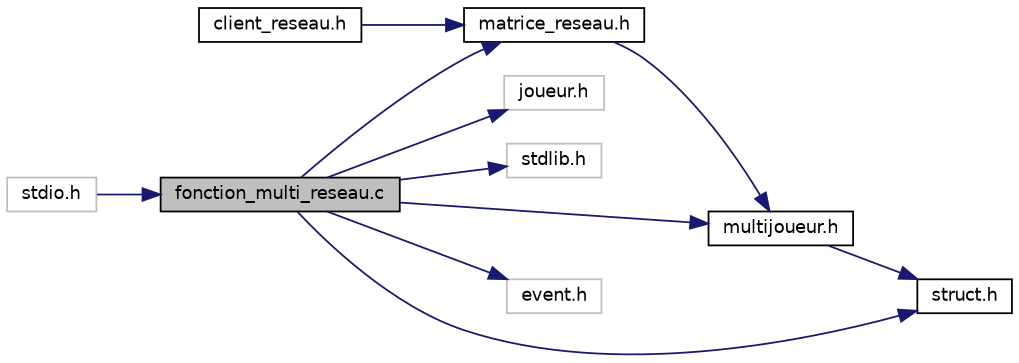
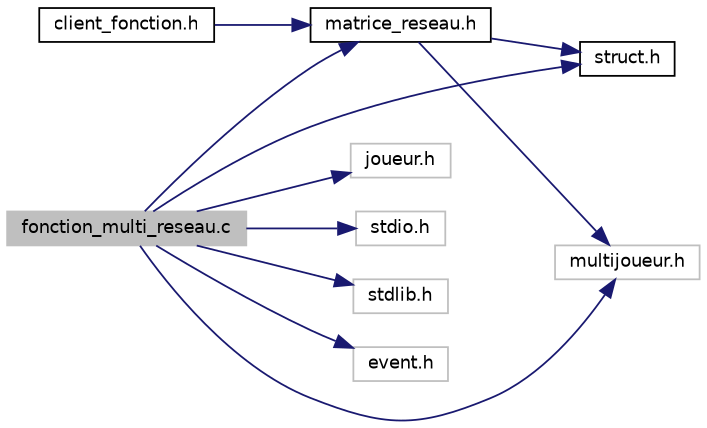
(280, 25) -> (127, 25)
(120, 195) -> (292, 228)
(280, 195) -> (127, 228)
(781, 228) -> (627, 262)
(864, 259) -> (527, 44)
